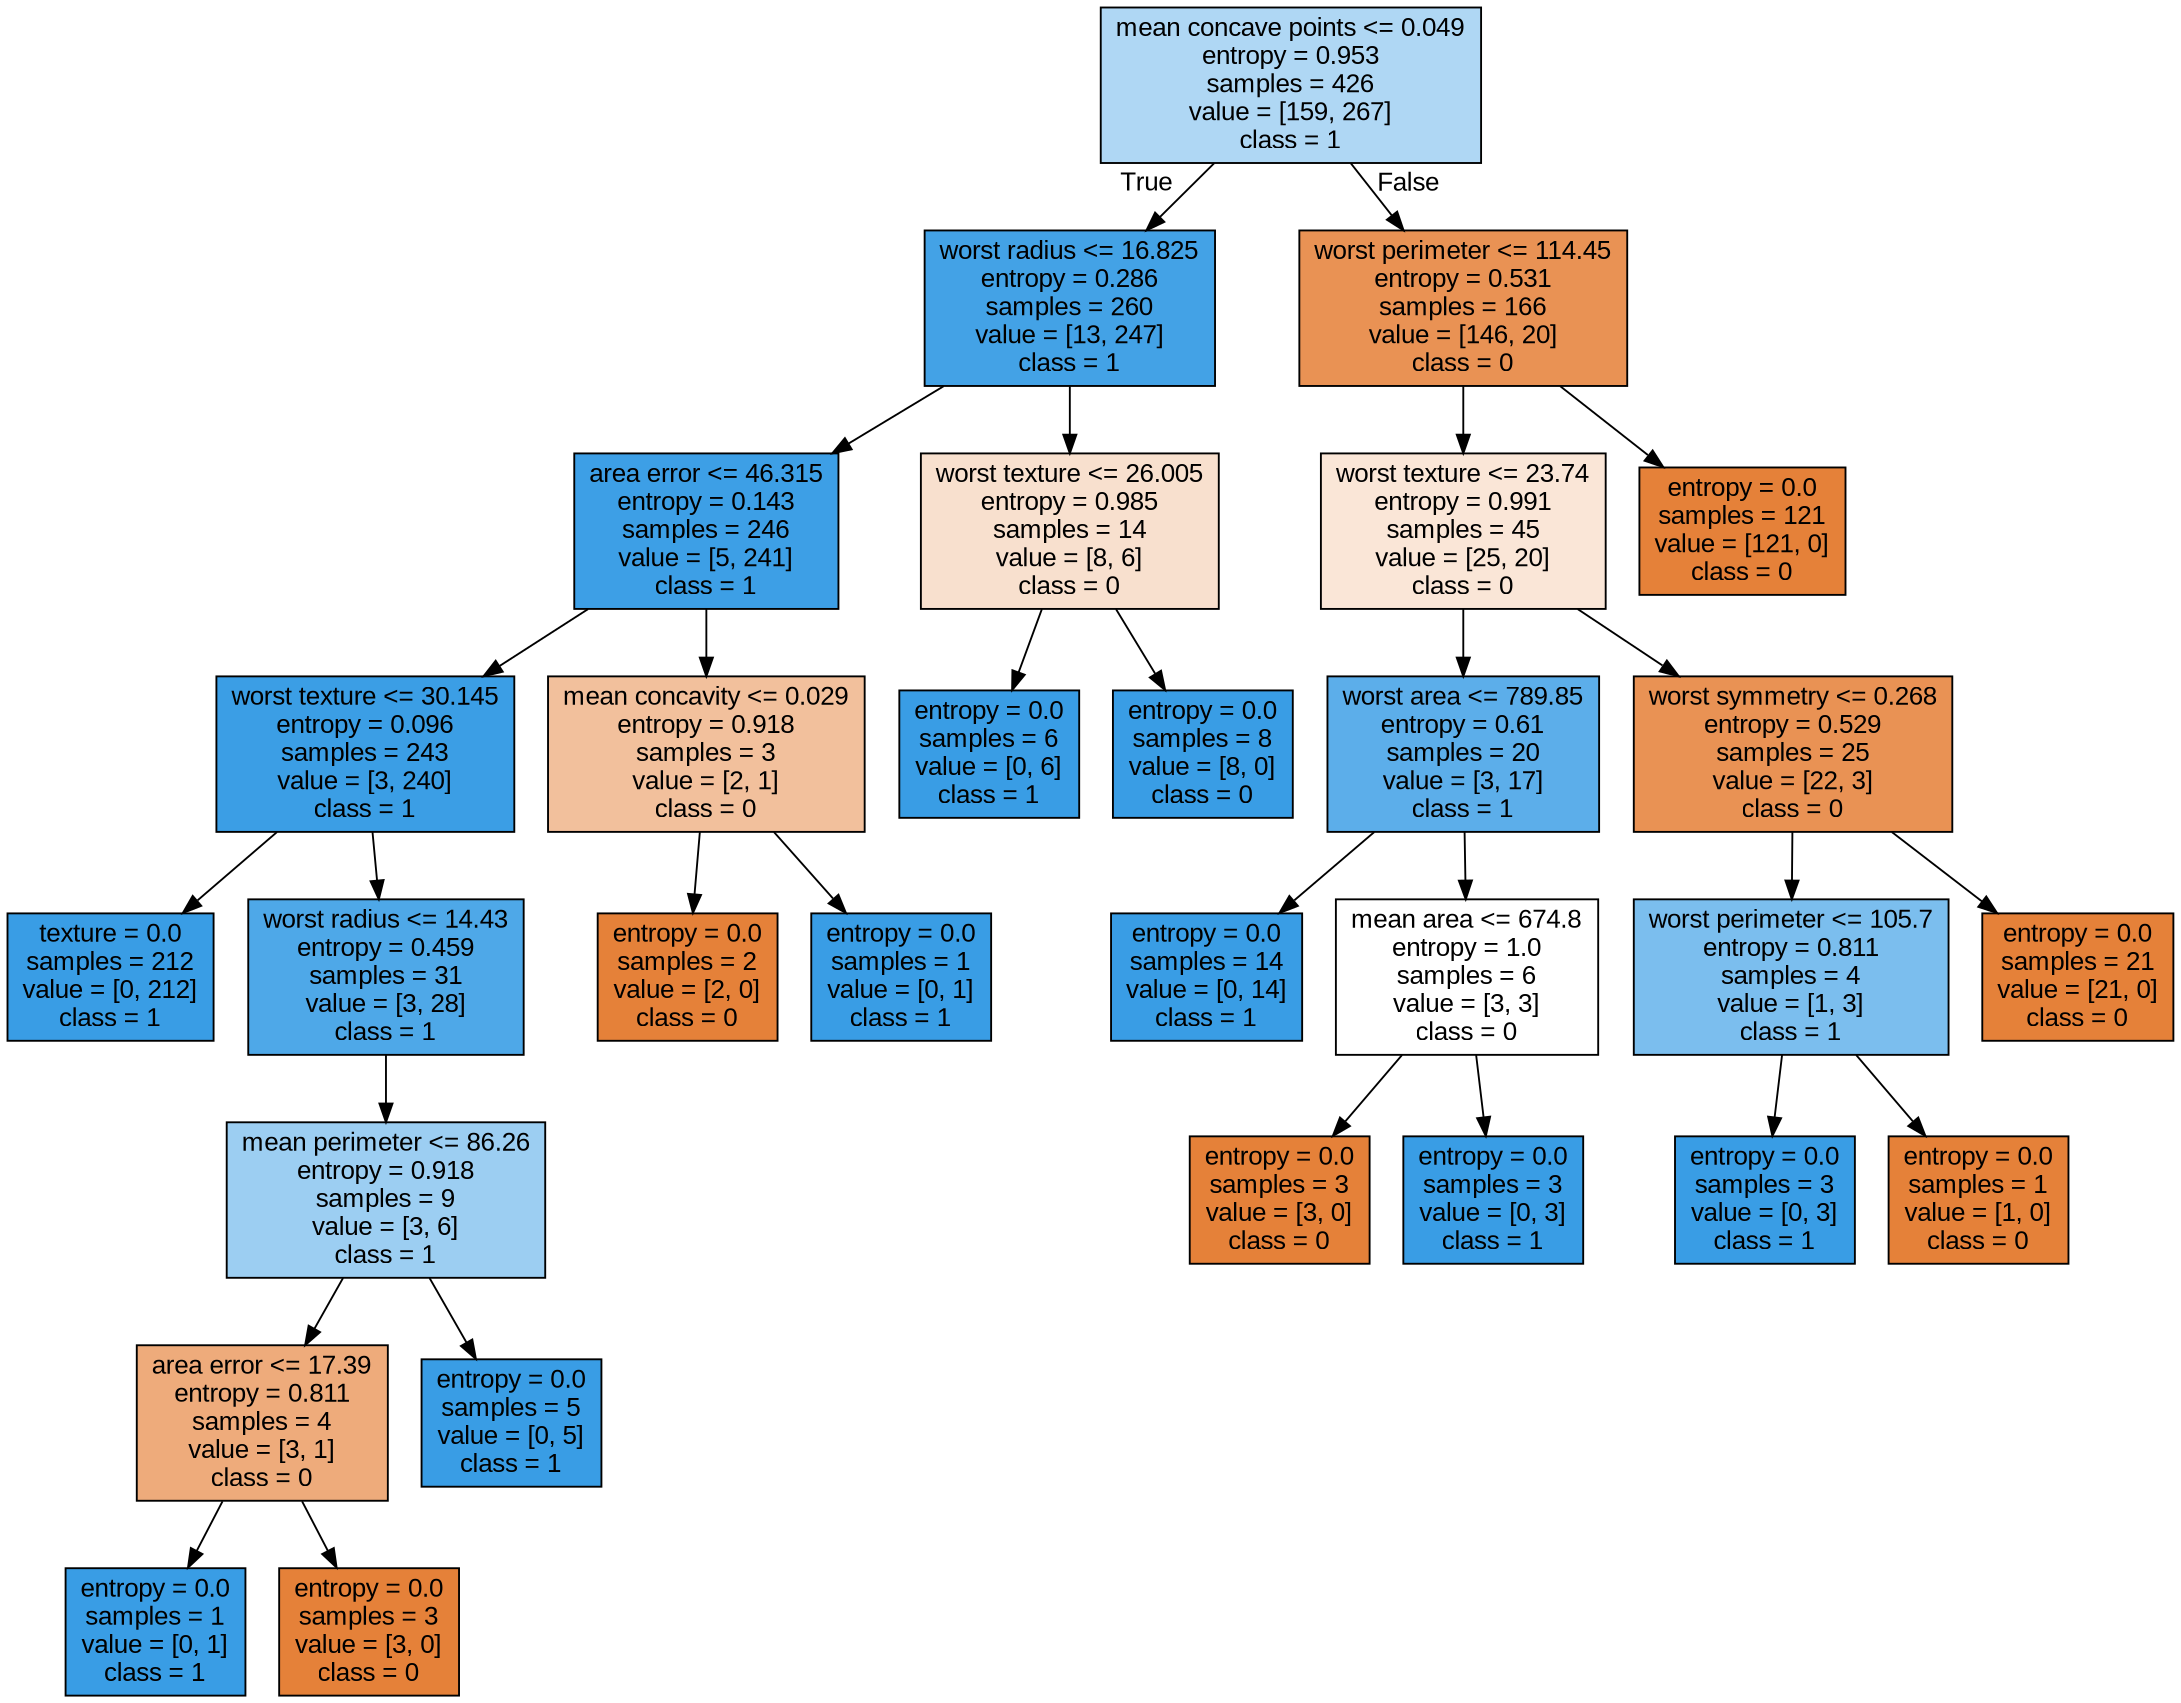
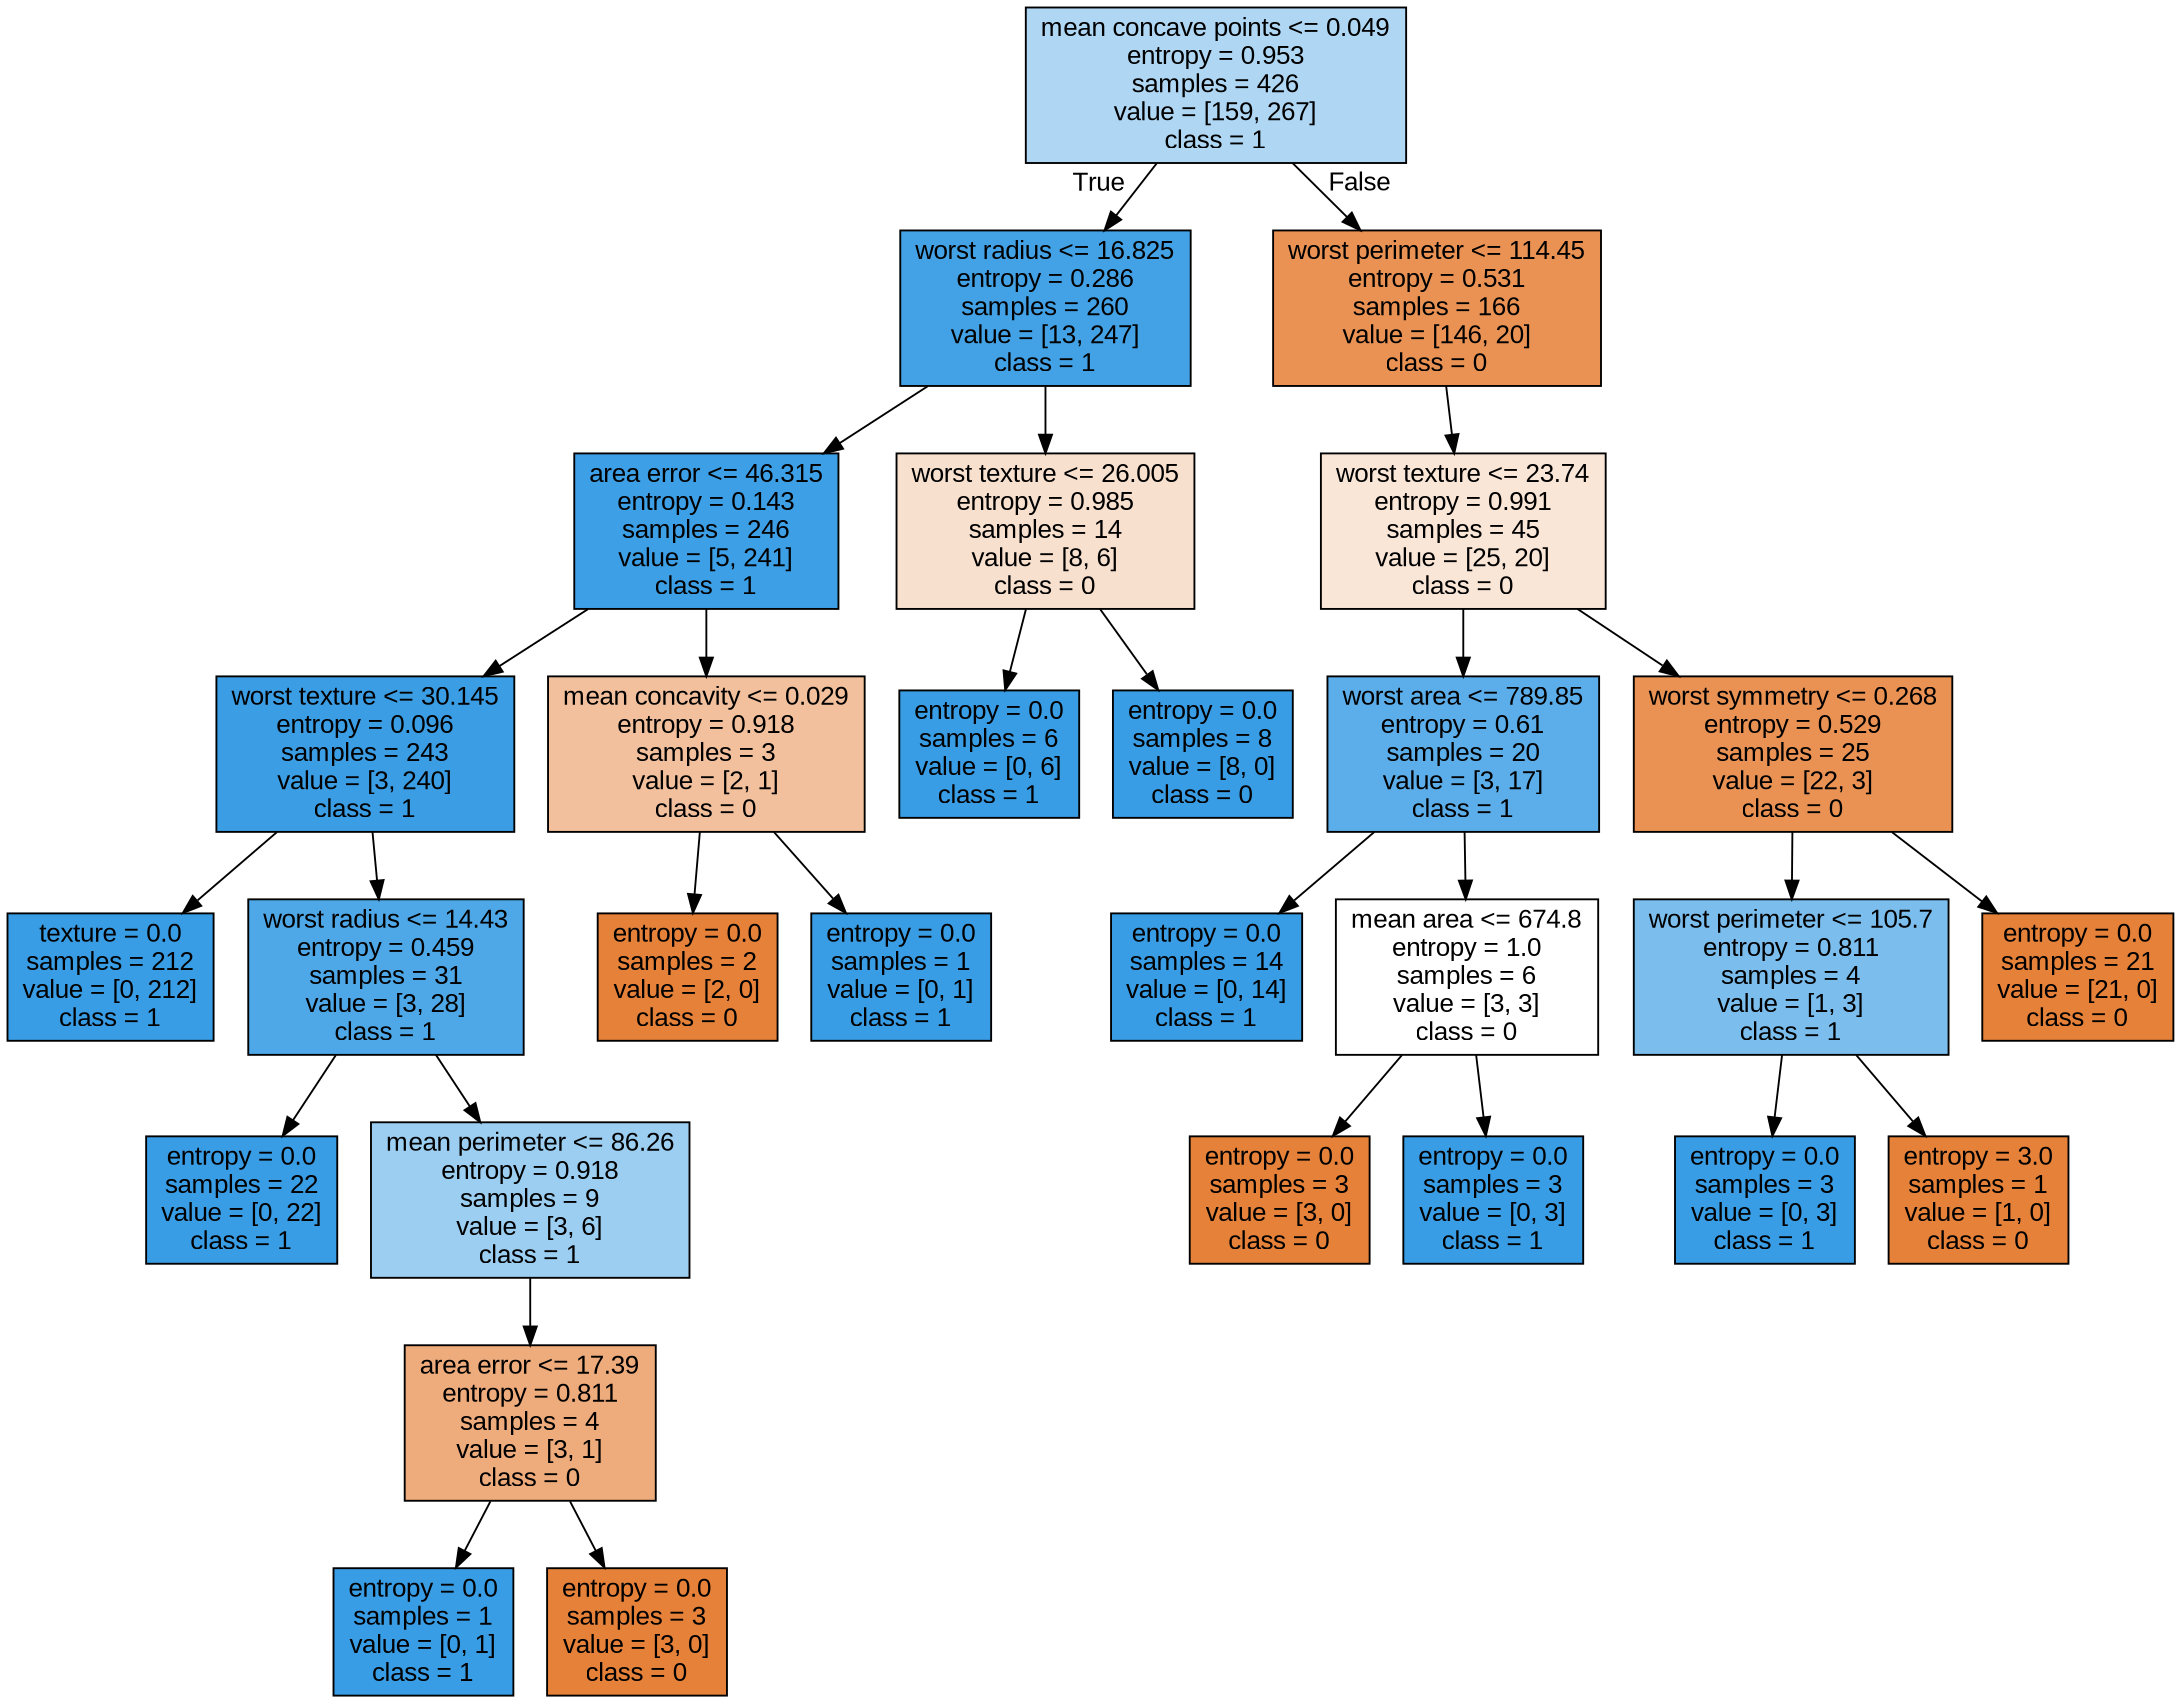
(1742, 531) -> none
none -> (242, 1200)
(1979, 1200) -> (1979, 1200)
(511, 1423) -> none
